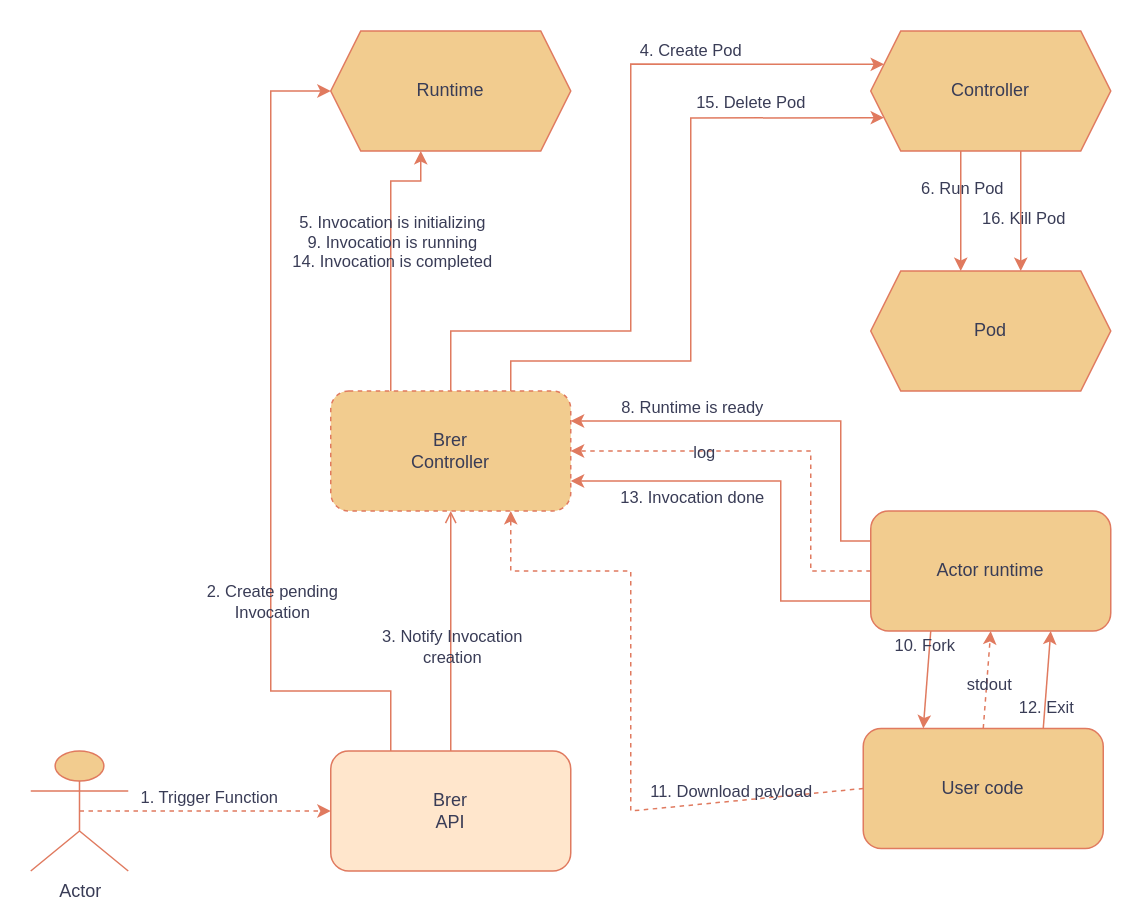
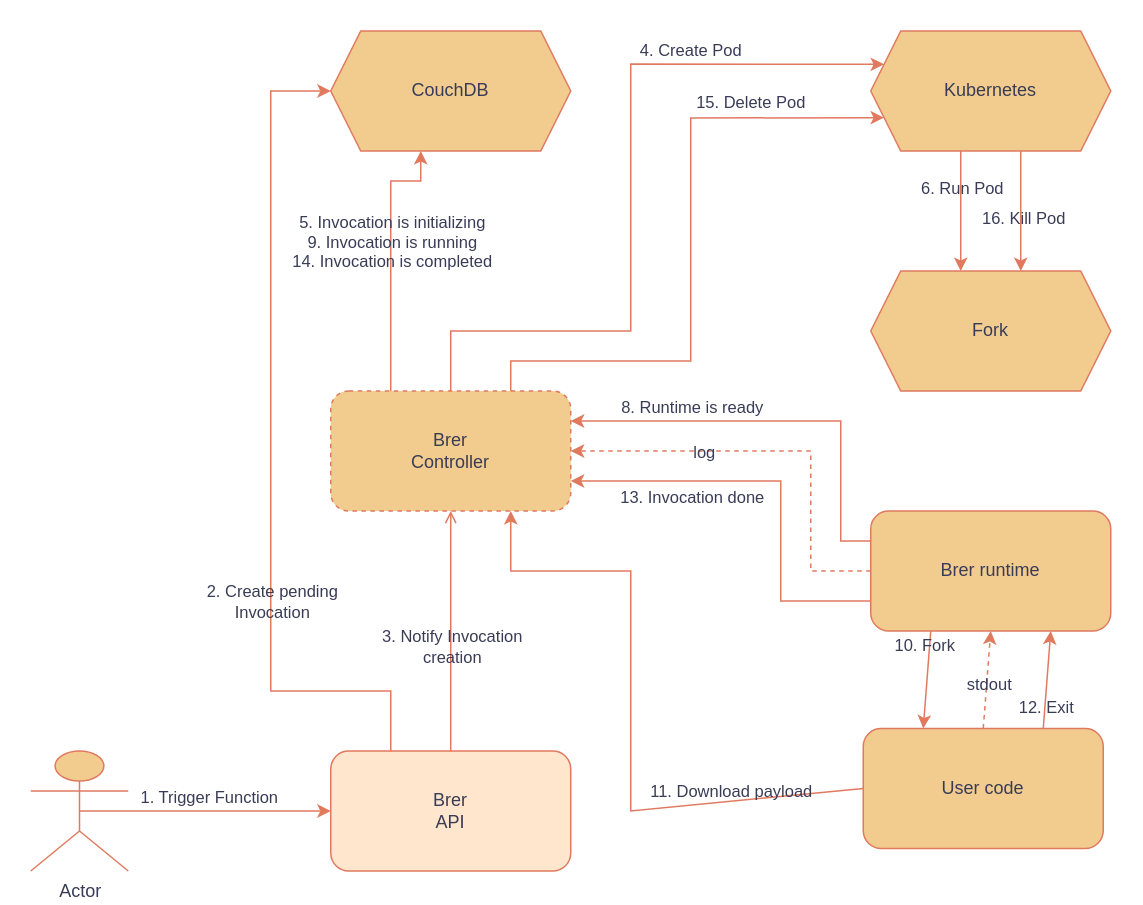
(451, 91) -> (451, 91)
(991, 91) -> (991, 91)
(991, 331) -> (991, 331)
(991, 571) -> (991, 571)
(631, 723) -> (631, 723)
(201, 811) -> (201, 811)
